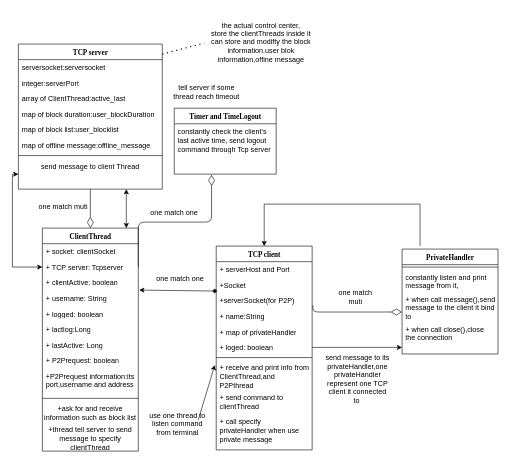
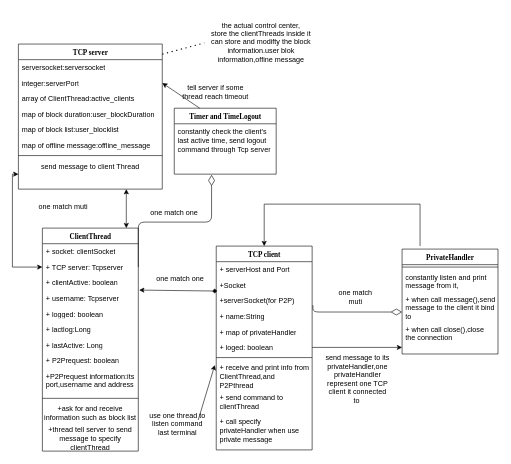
(207, 92) -> (216, 92)
none -> (181, 96)
(82, 99) -> (87, 99)
(90, 203) -> none
(78, 299) -> (85, 299)
(178, 425) -> (178, 425)
